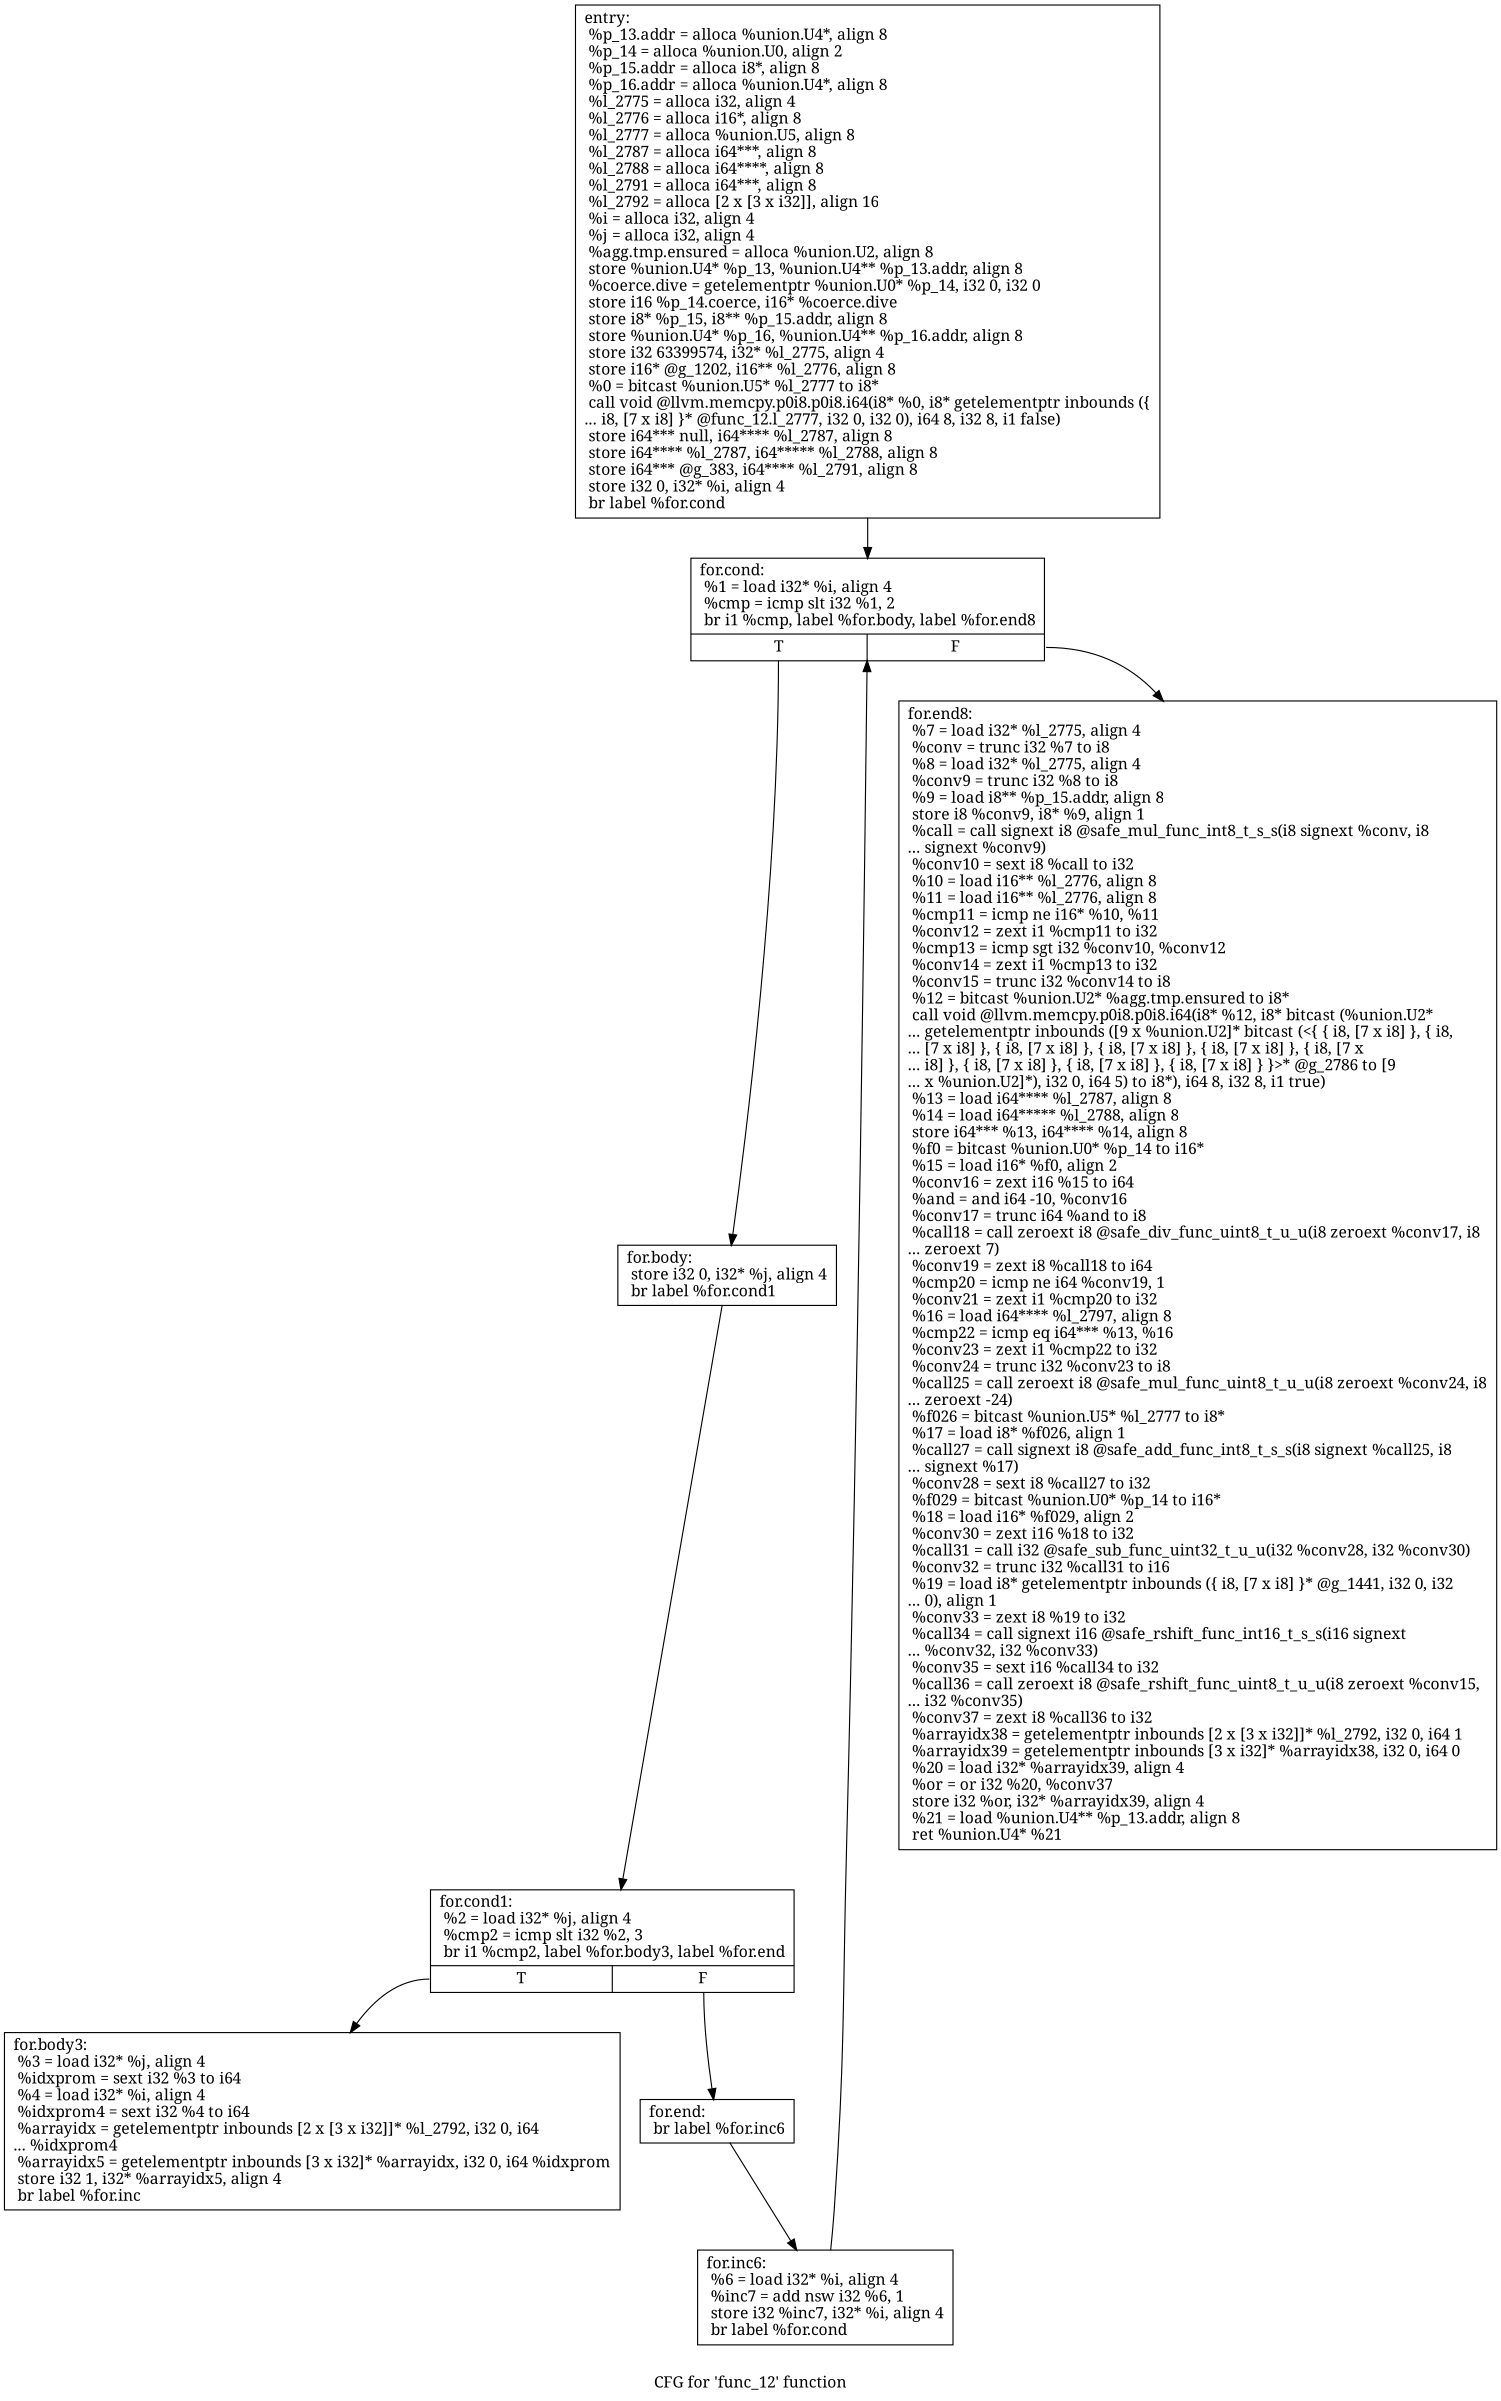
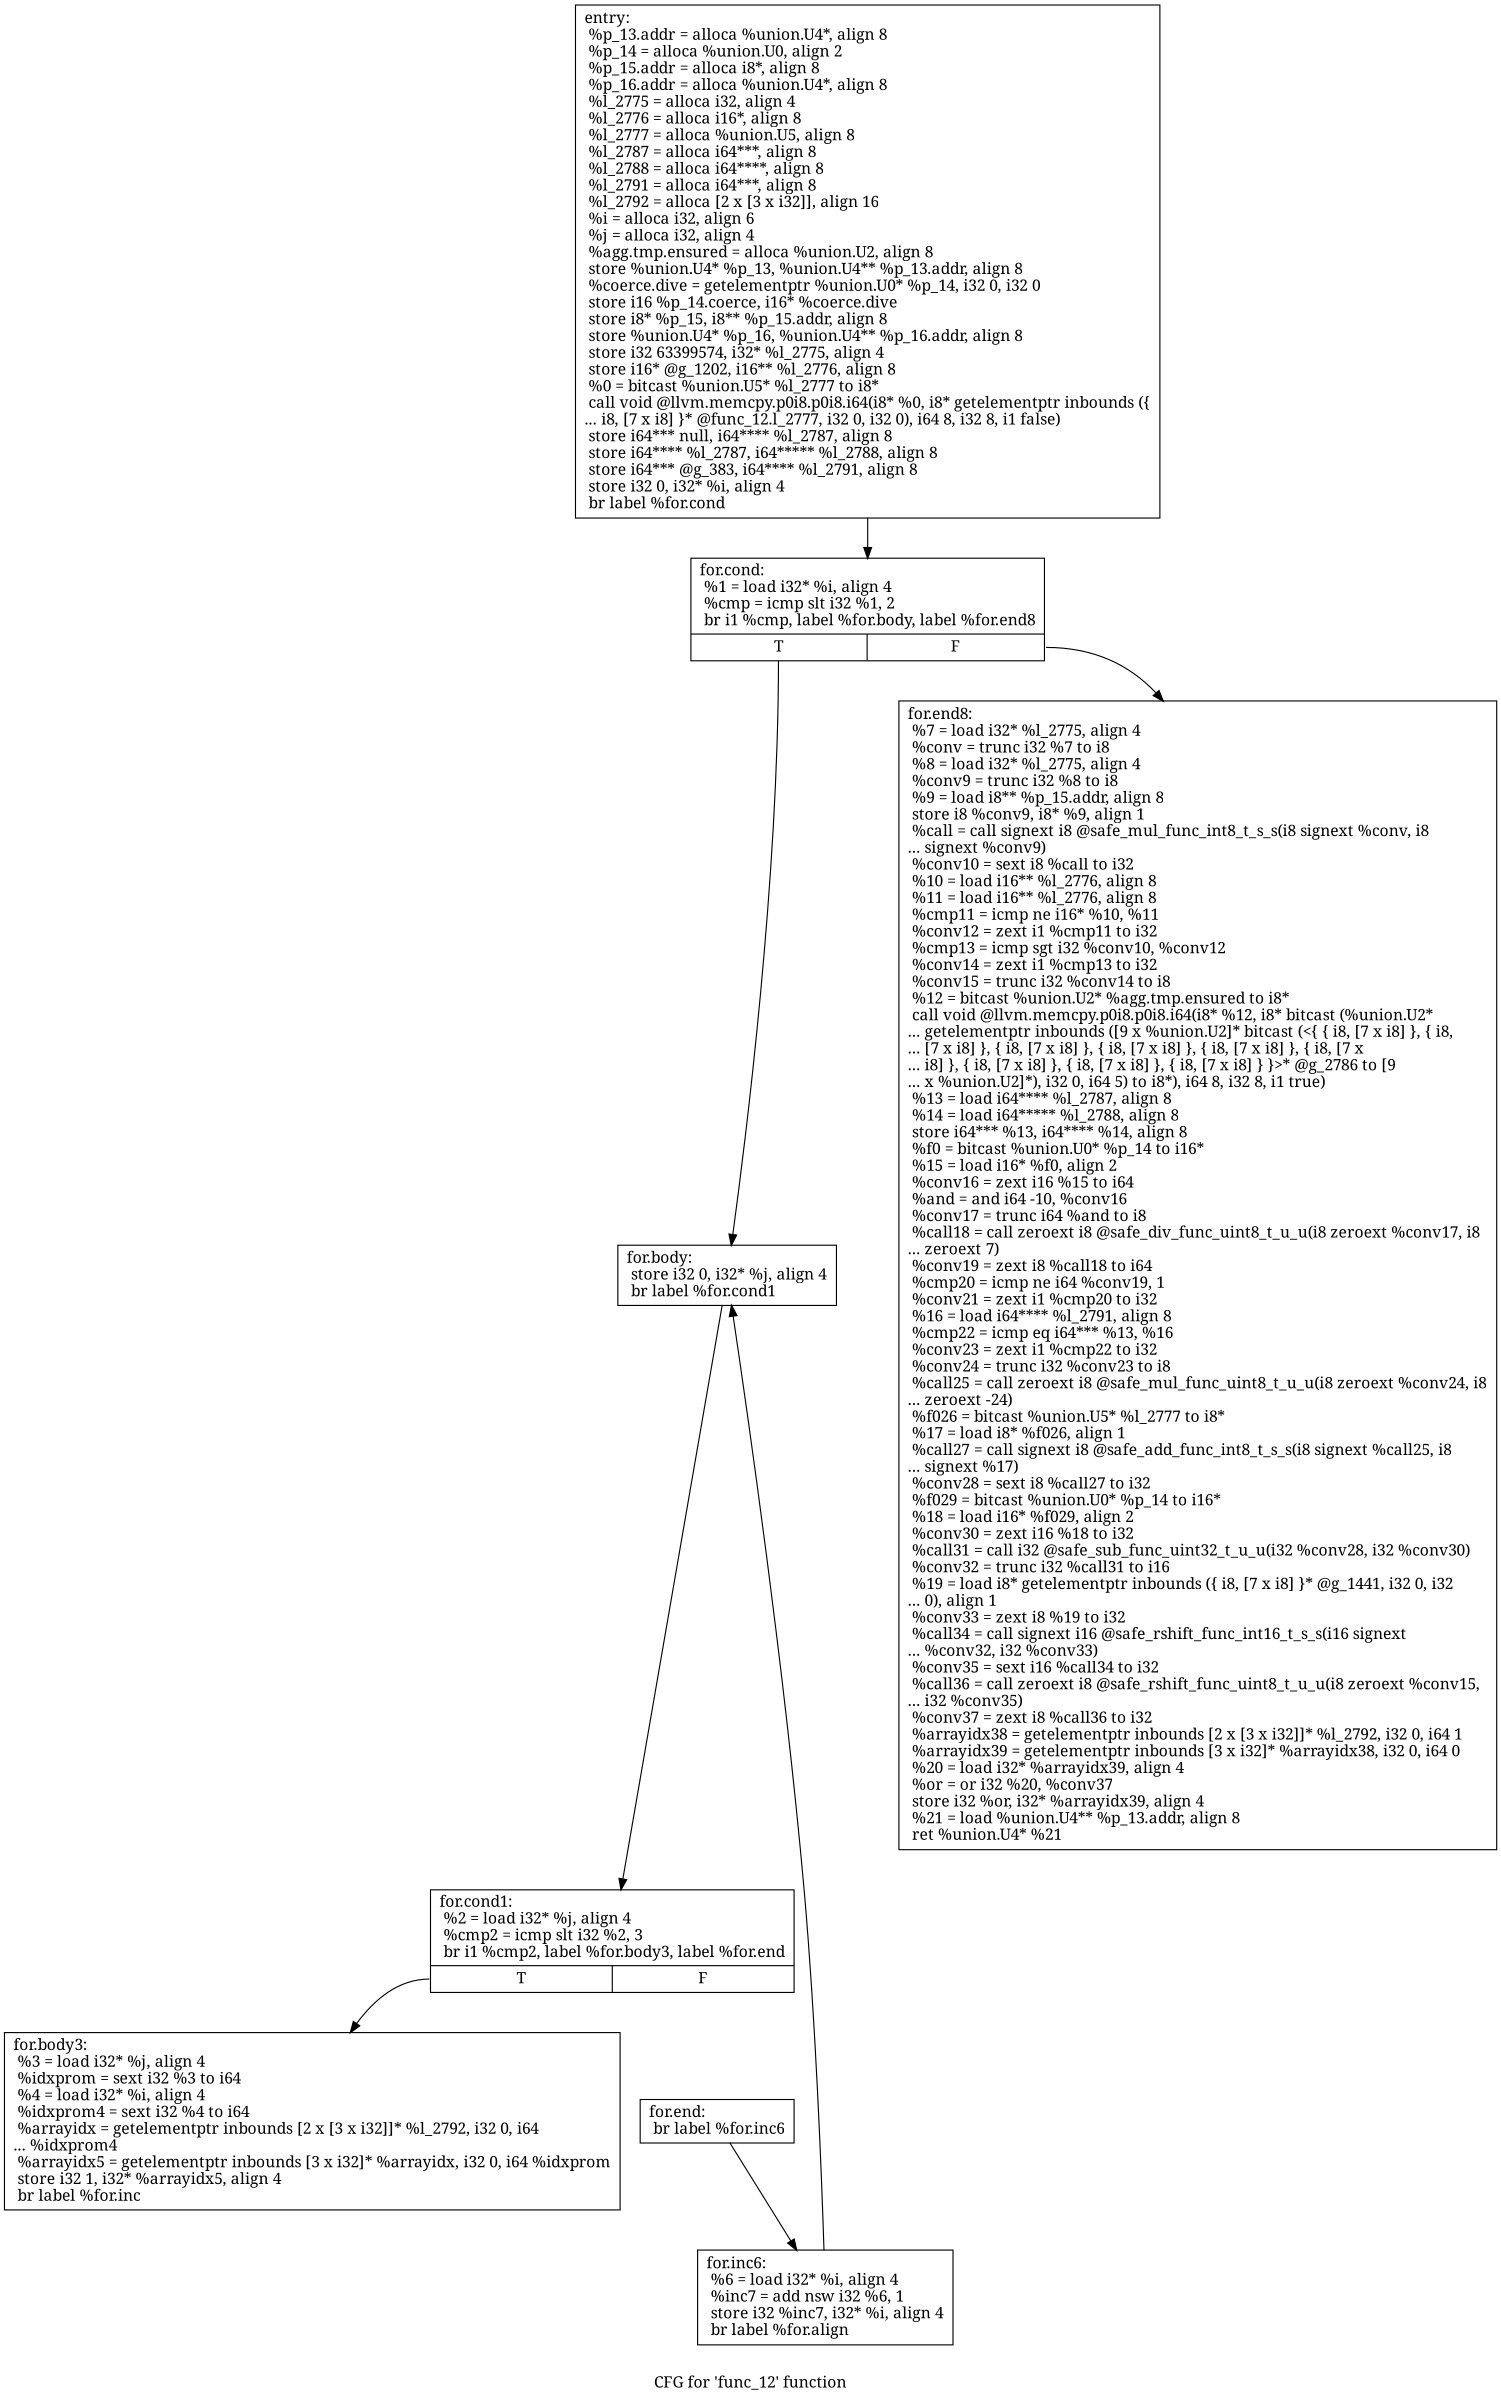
(670, 219) -> (670, 219)
(1040, 1317) -> (1040, 1317)
(855, 1461) -> (793, 1782)
(706, 2041) -> none
(777, 2330) -> (778, 2330)
